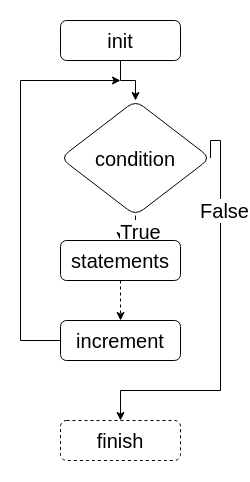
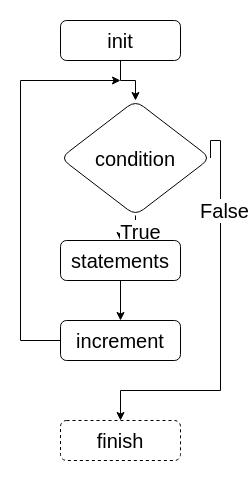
(121, 297) -> (121, 297)
